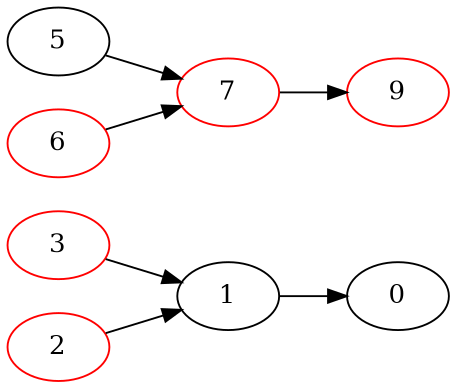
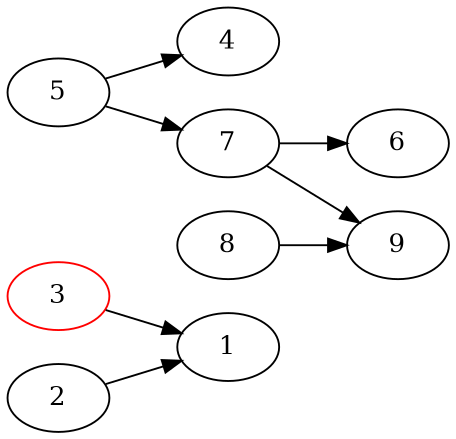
none -> (228, 41)
(228, 92) -> (228, 143)
(398, 92) -> (398, 245)
(134, 121) -> (304, 143)
(58, 143) -> (398, 143)
none -> (228, 245)
(398, 296) -> none
(58, 347) -> (58, 398)
